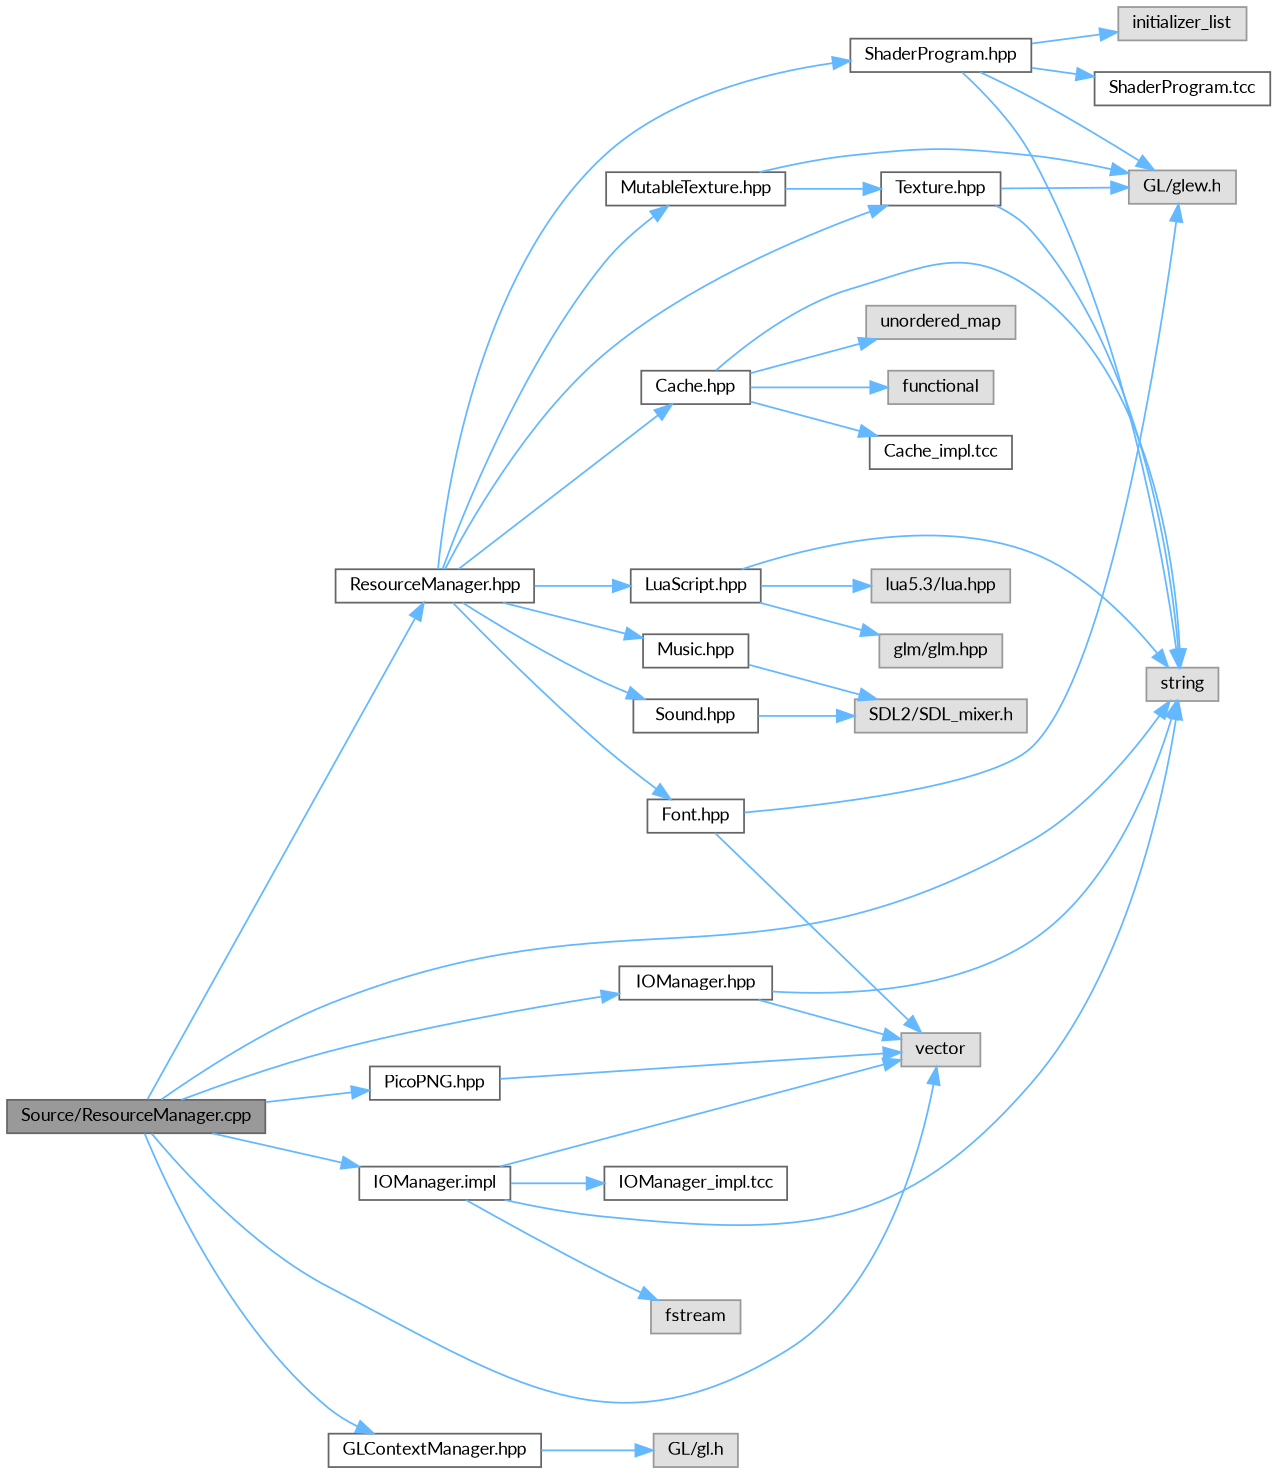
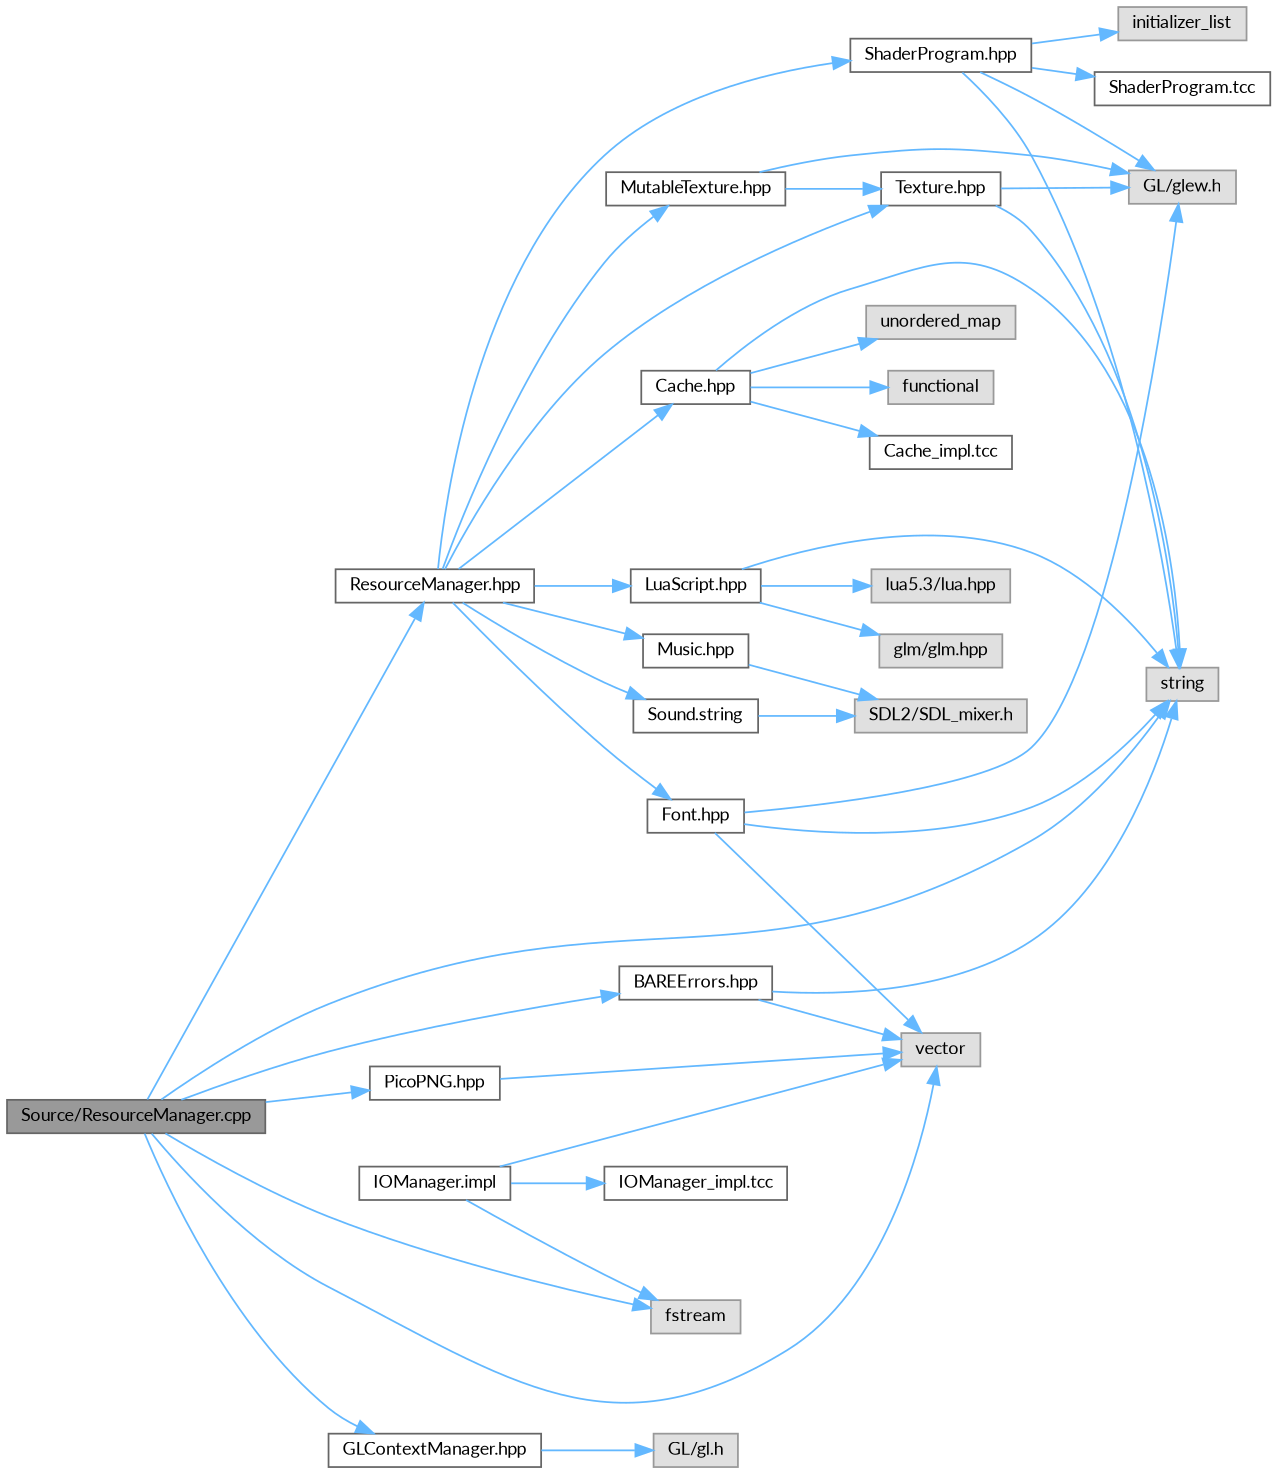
(696, 716) -> (696, 716)
(696, 983) -> (696, 983)
(968, 1145) -> (967, 824)
(277, 1148) -> (392, 1239)
